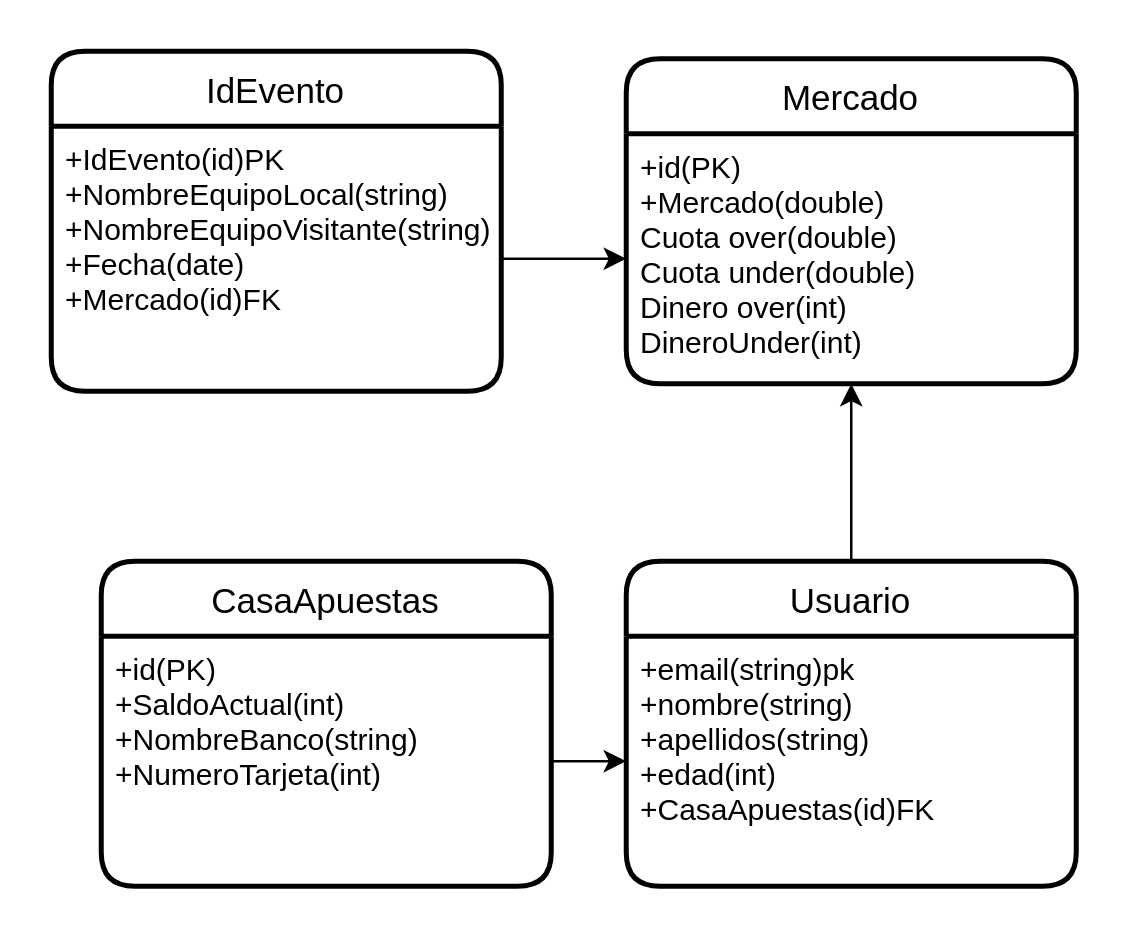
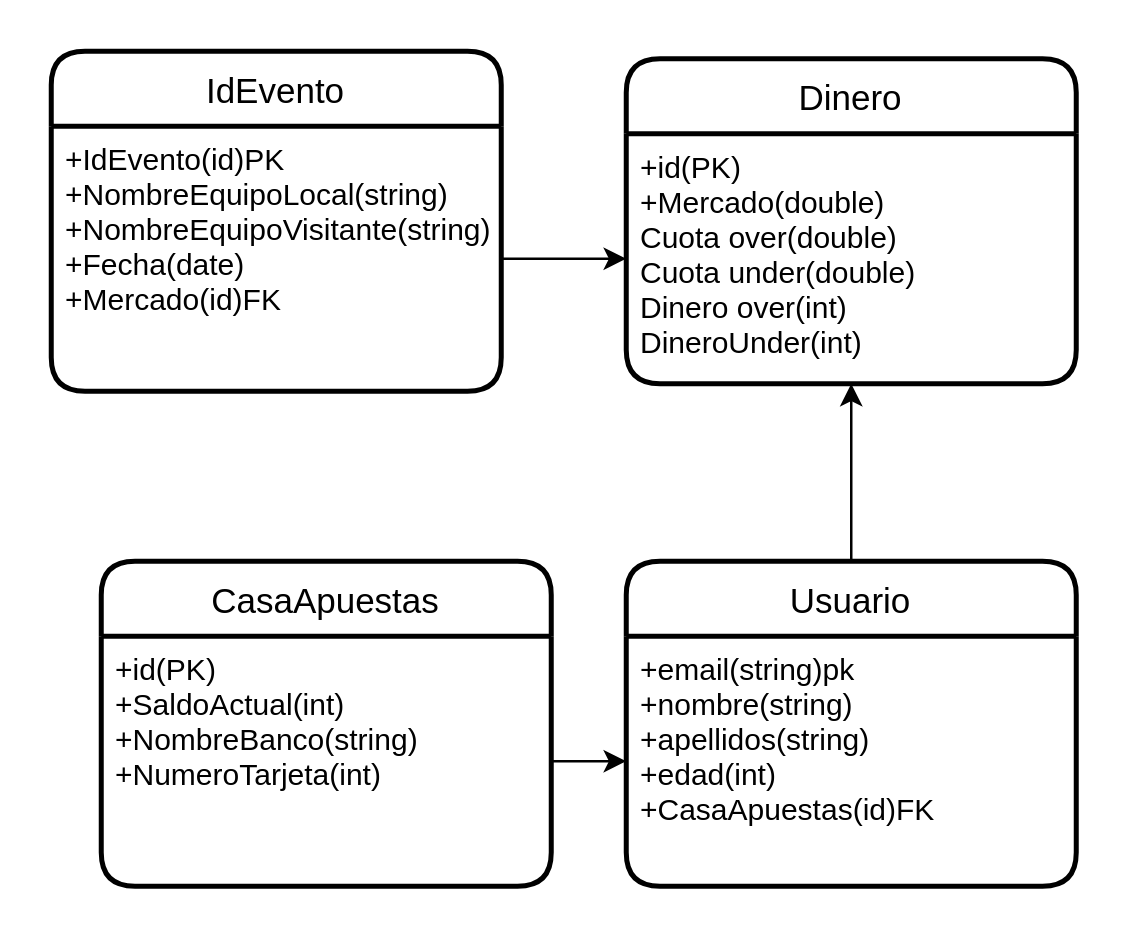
(850, 98) -> (850, 98)
